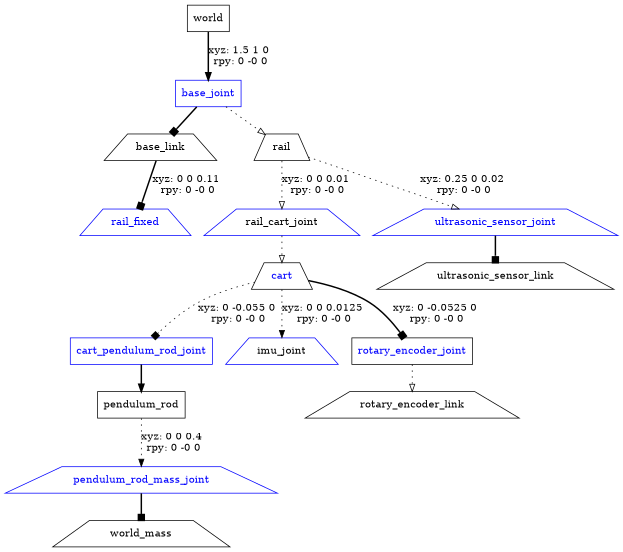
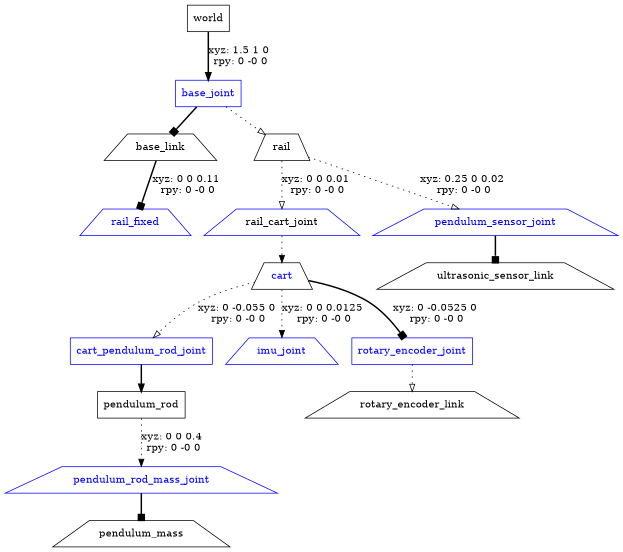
(495, 222) -> (495, 222)
(282, 246) -> (282, 246)
(203, 300) -> (203, 300)
(282, 351) -> (282, 351)
(412, 351) -> (412, 351)
(141, 534) -> (141, 534)
